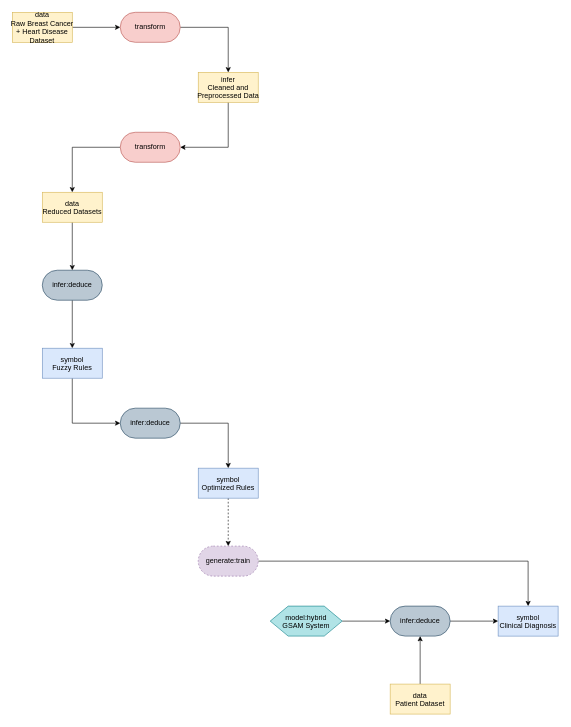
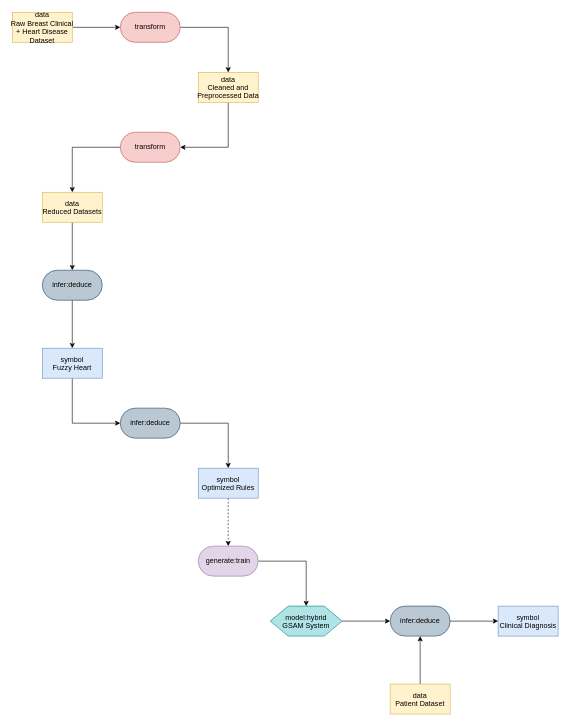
(42, 15) -> (42, 15)
(228, 79) -> (228, 79)
(72, 359) -> (72, 359)
(228, 561) -> (228, 561)
(527, 561) -> (306, 600)
